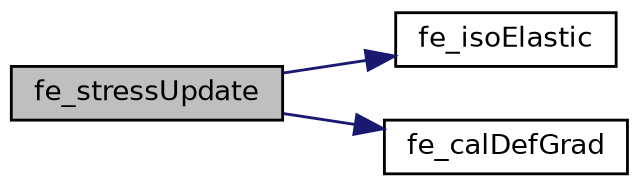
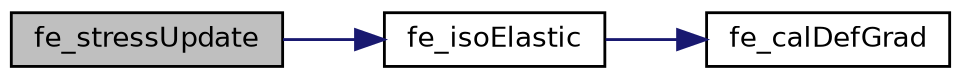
(319, 119) -> (641, 40)
